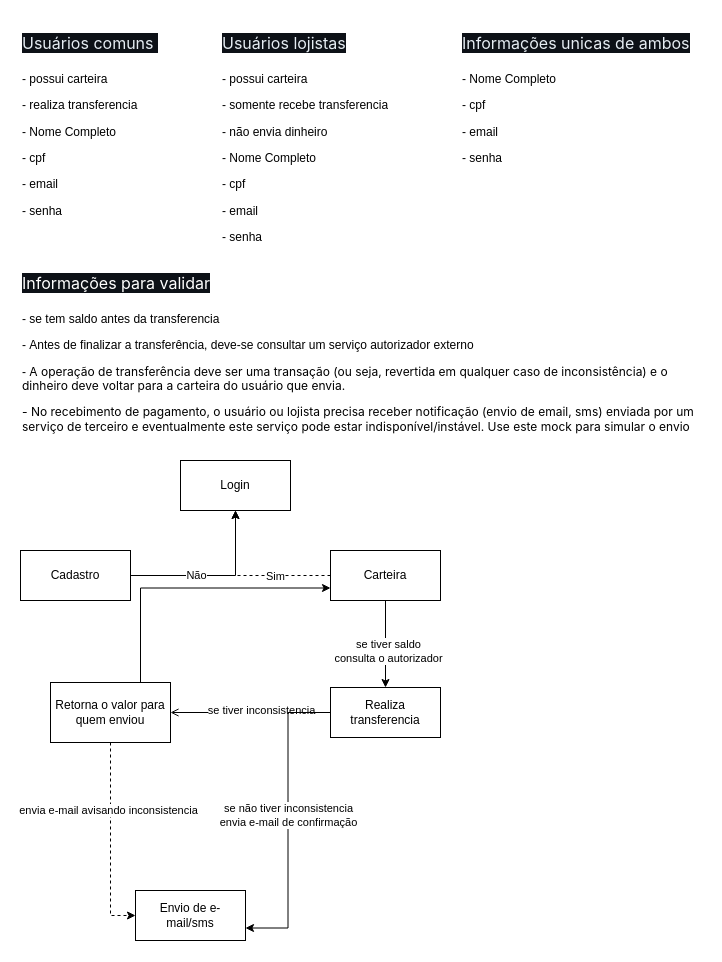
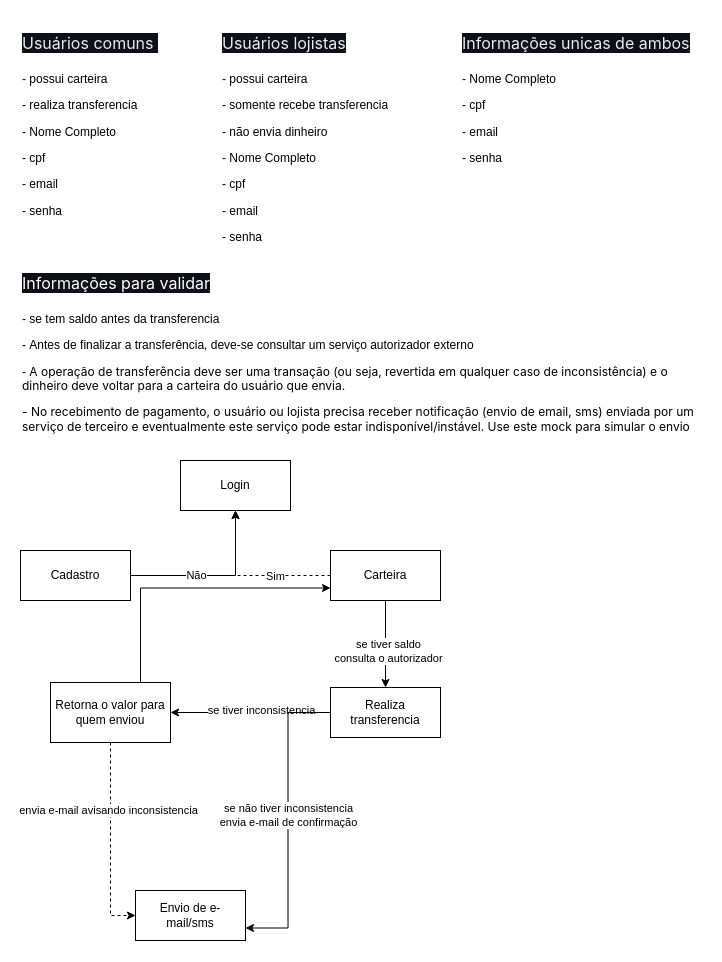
(176, 713) -> (178, 713)
